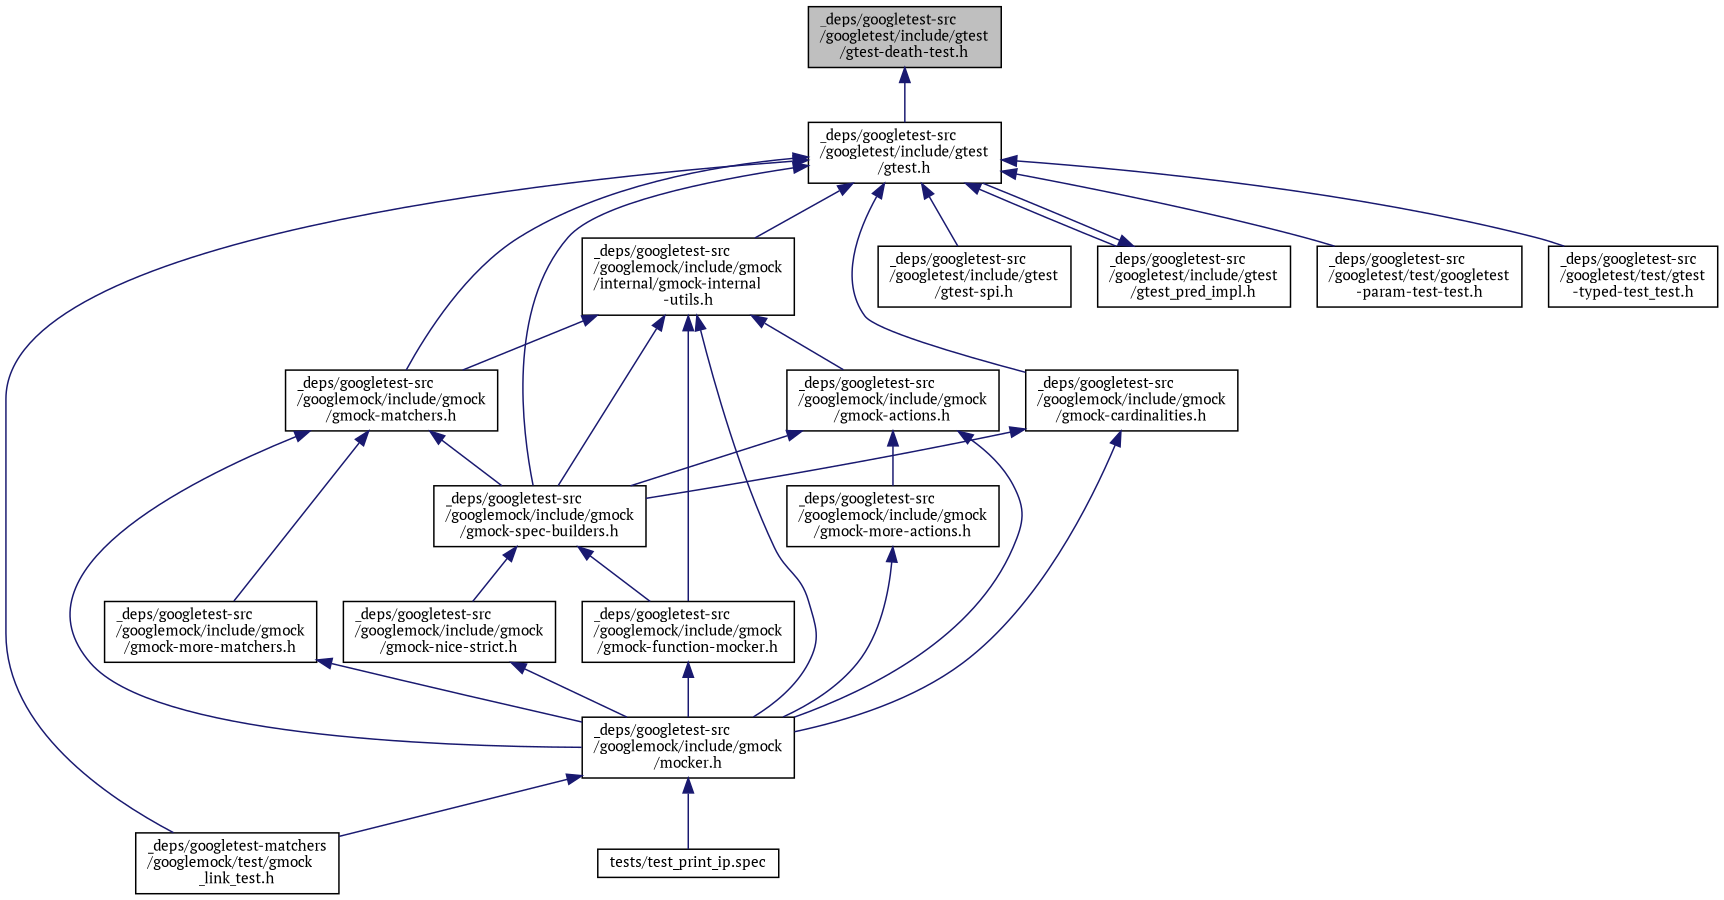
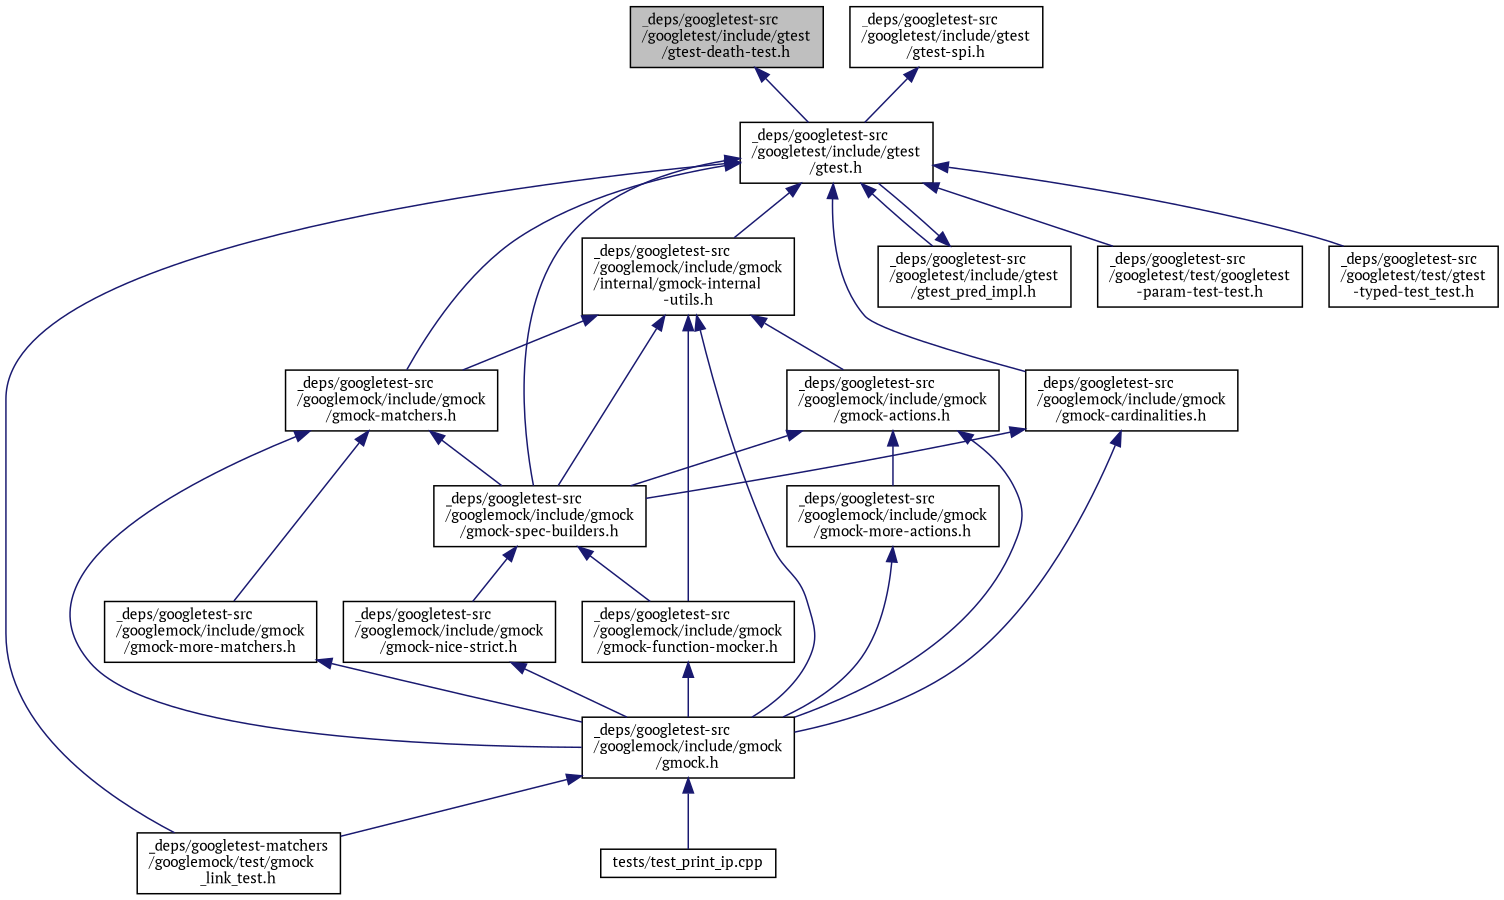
(944, 221) -> (886, 100)
(688, 748) -> (688, 748)
(688, 863) -> (688, 863)
